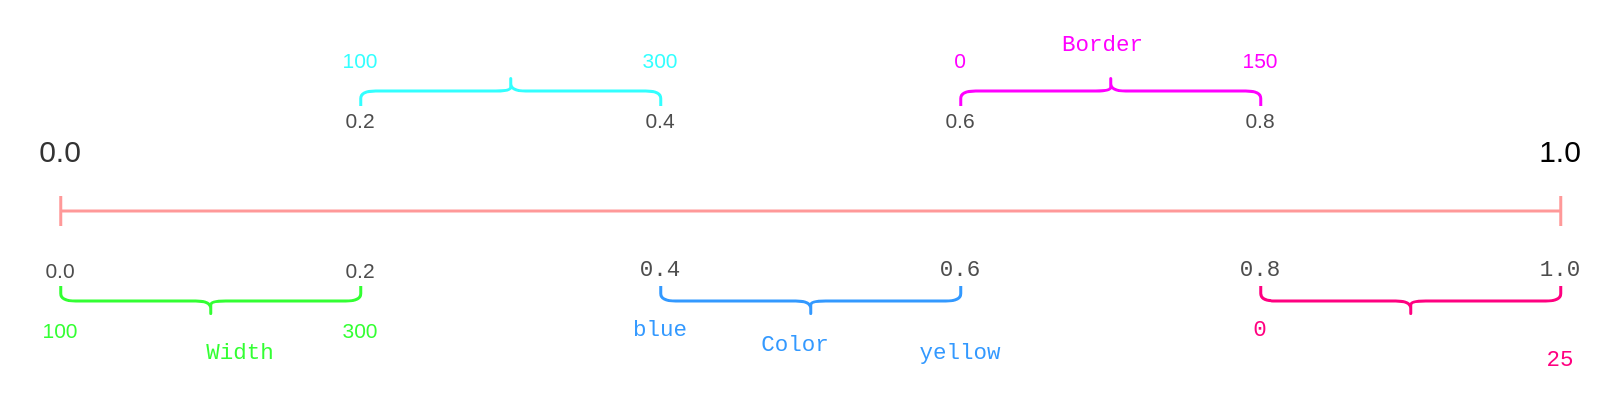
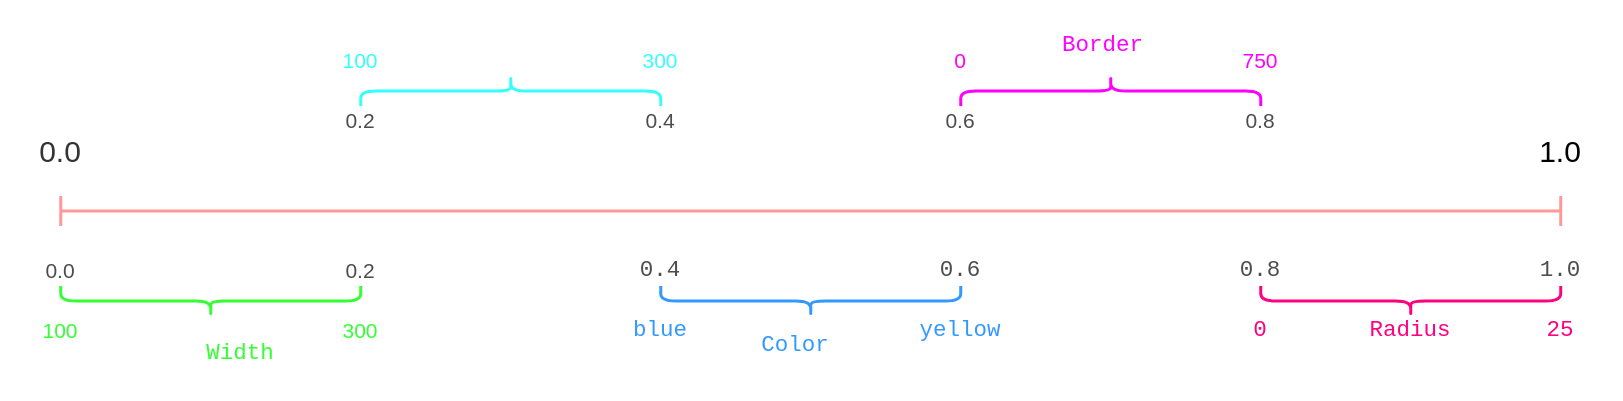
(1261, 61) -> (1261, 61)
none -> (1411, 331)
(961, 353) -> (961, 331)
(1561, 361) -> (1561, 331)
